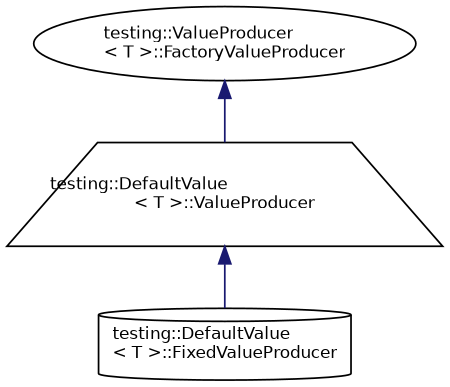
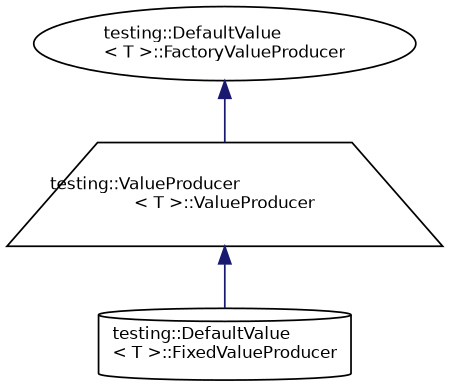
(225, 44) -> (225, 44)
(225, 194) -> (225, 194)
